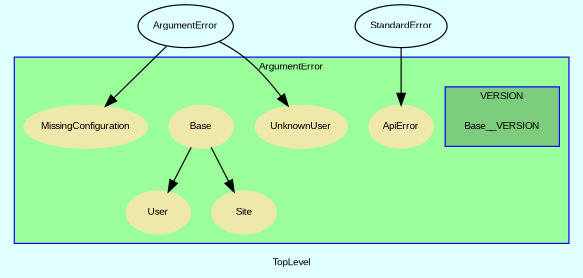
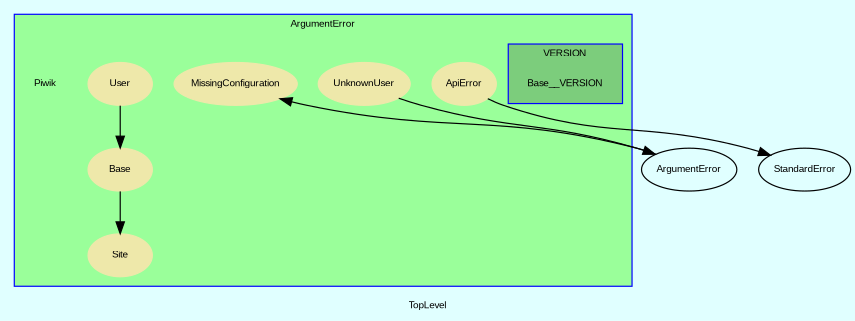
(253, 65) -> (465, 116)
(401, 71) -> (622, 129)
none -> (45, 84)
(182, 164) -> (120, 121)
